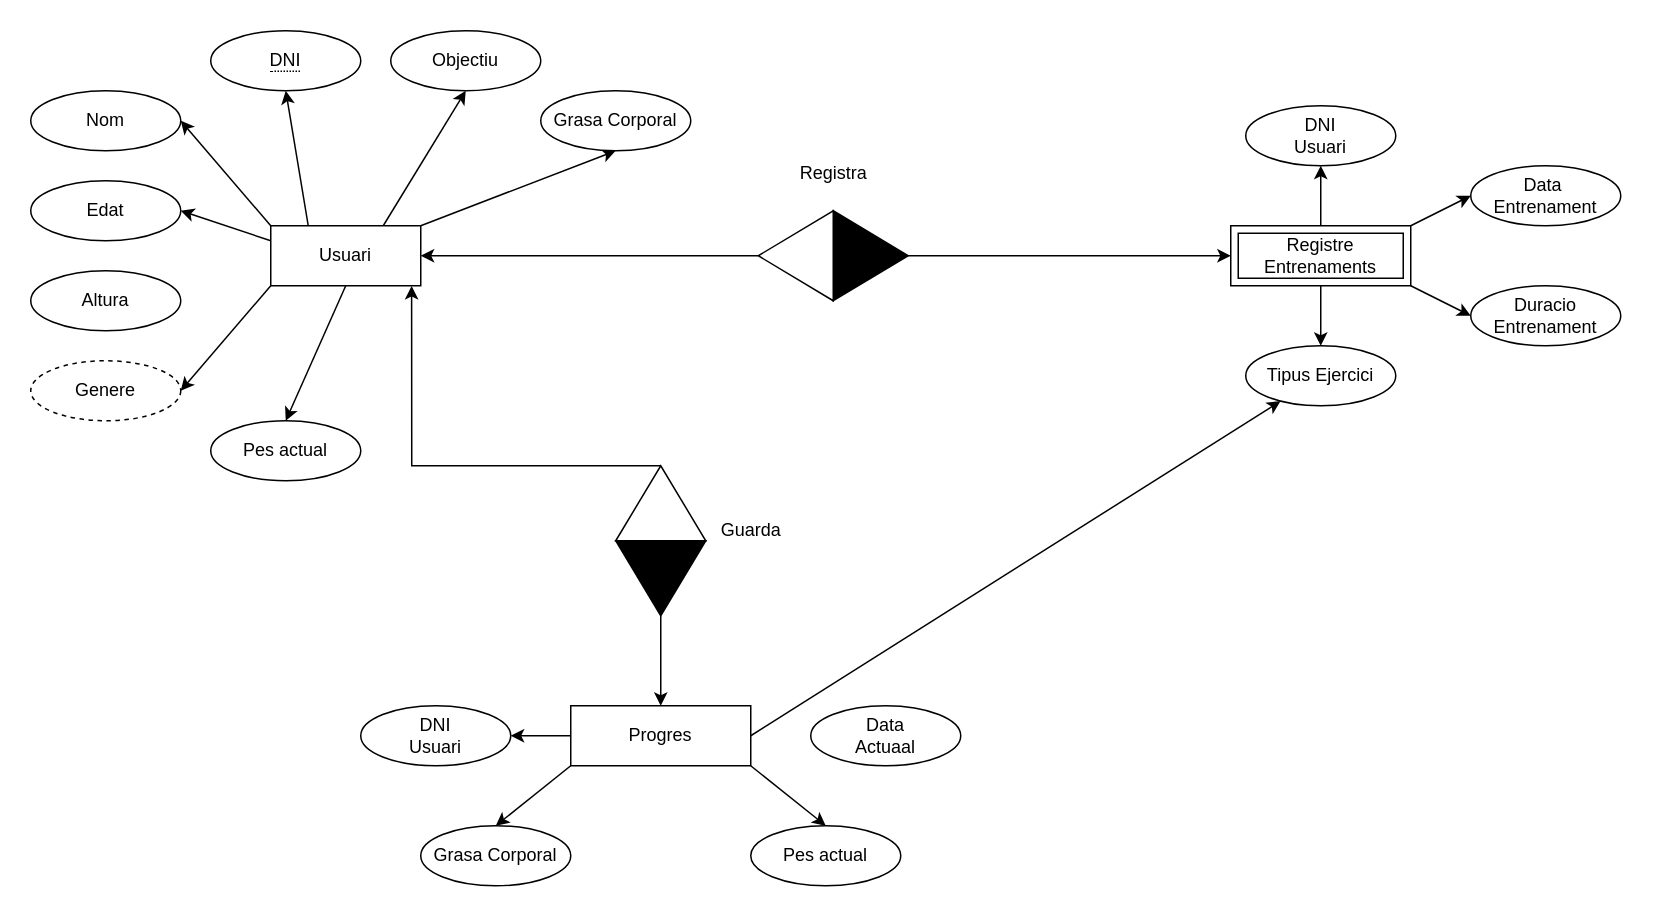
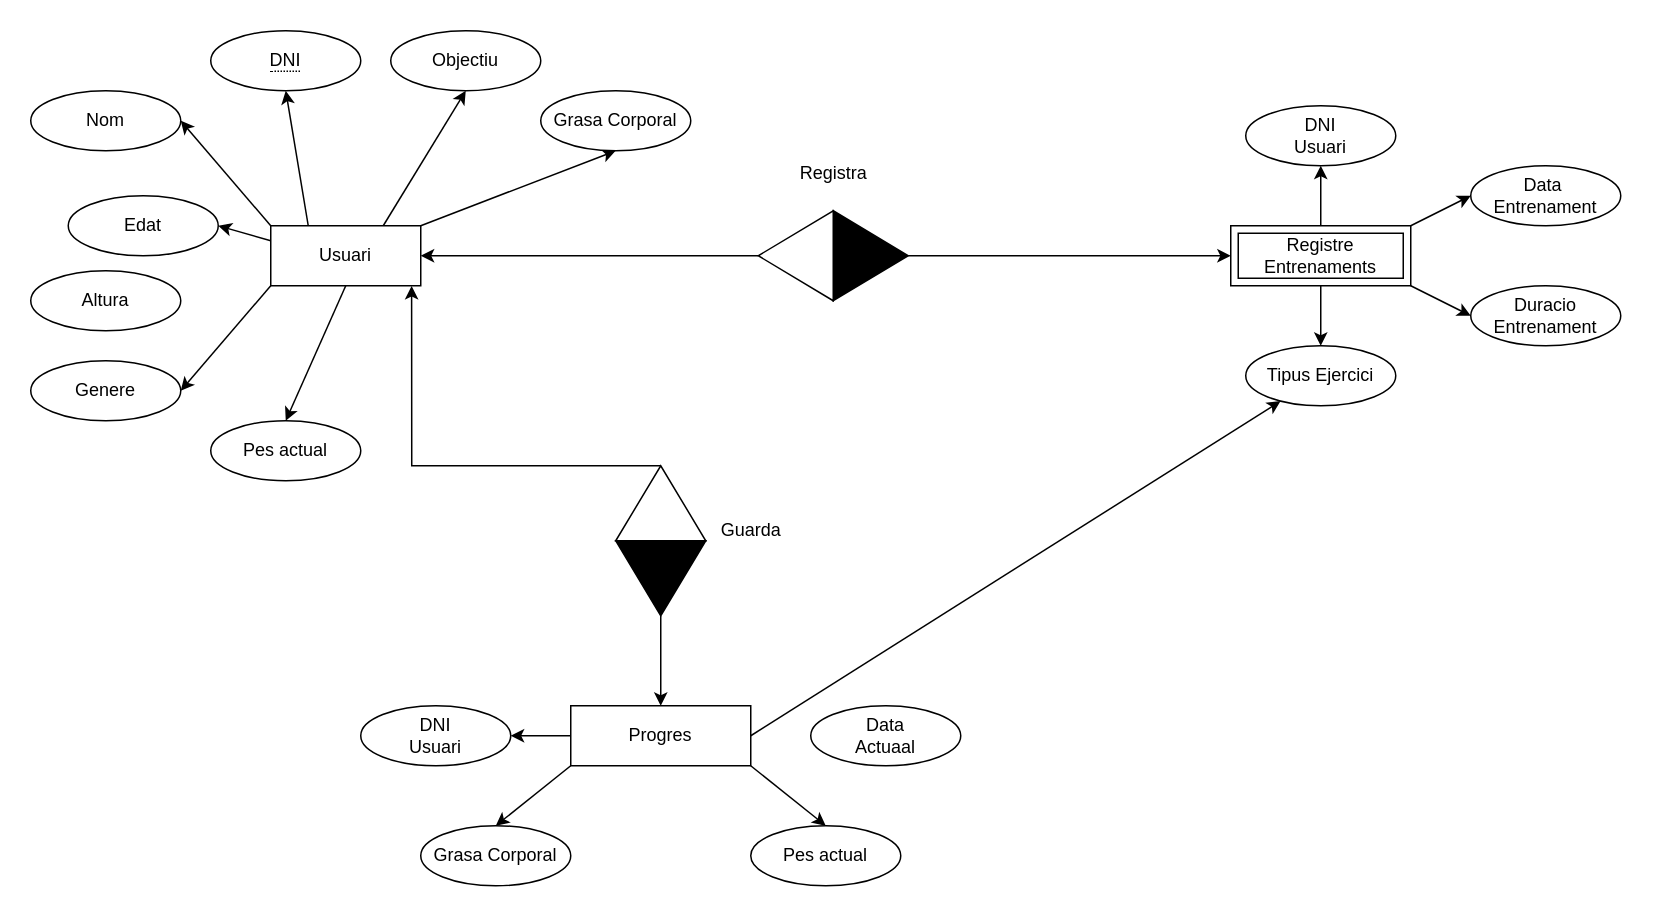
(106, 211) -> (143, 226)
(106, 391) -> (106, 391)
